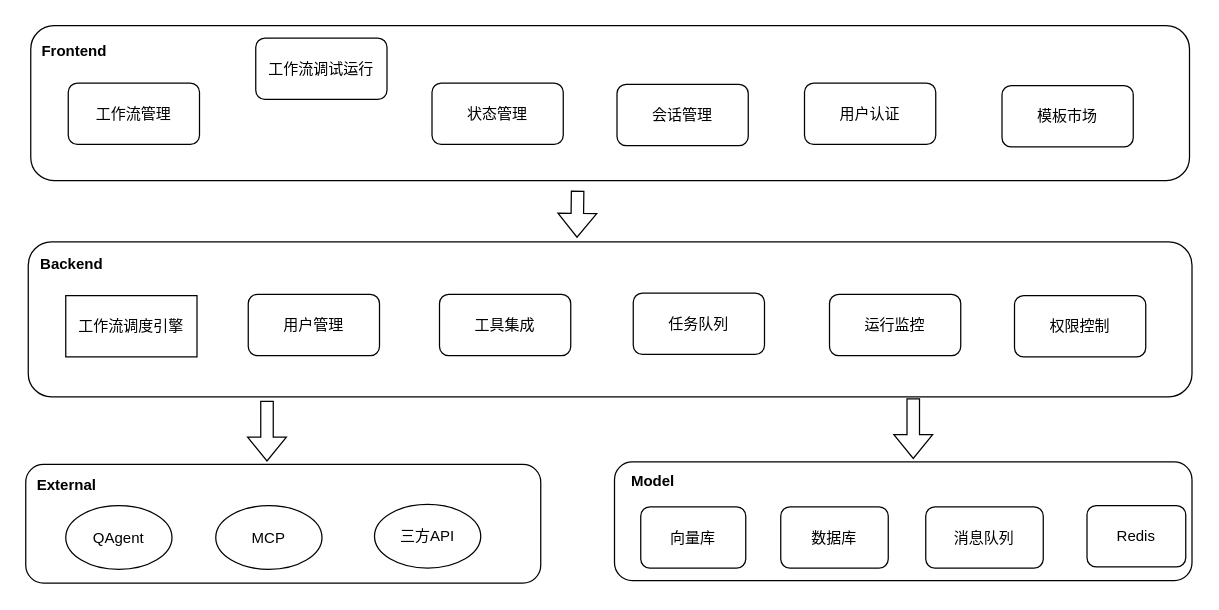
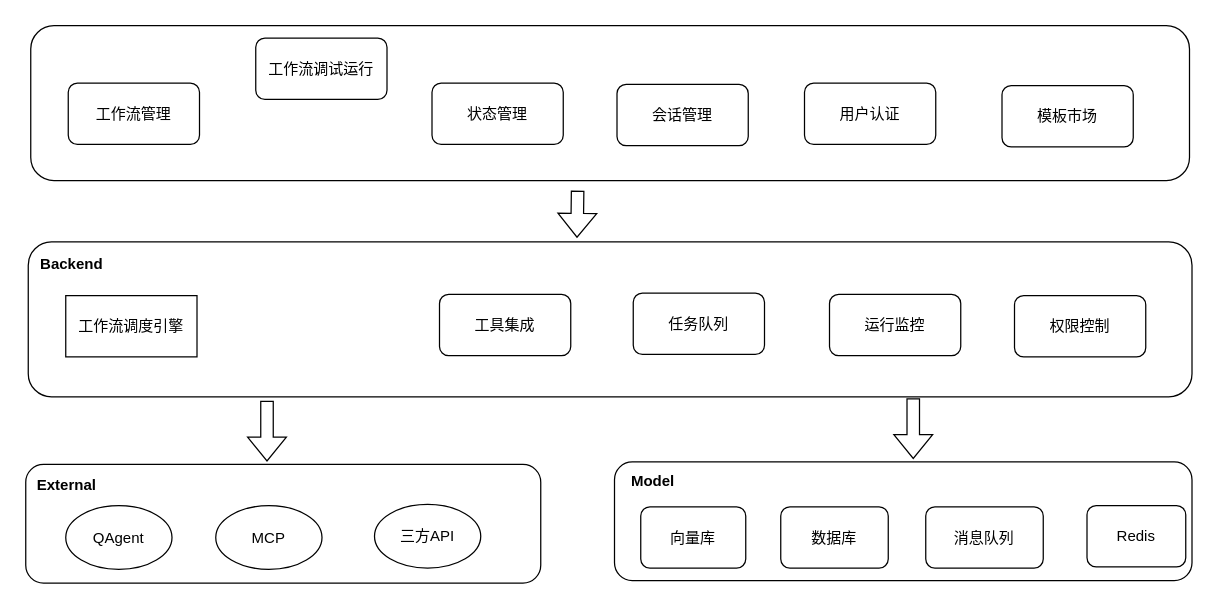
(74, 52) -> none
(314, 325) -> none
